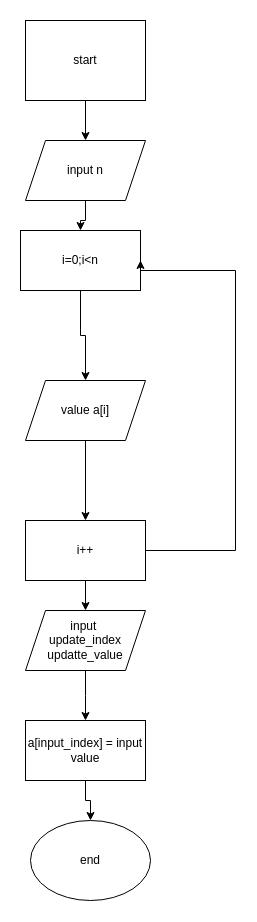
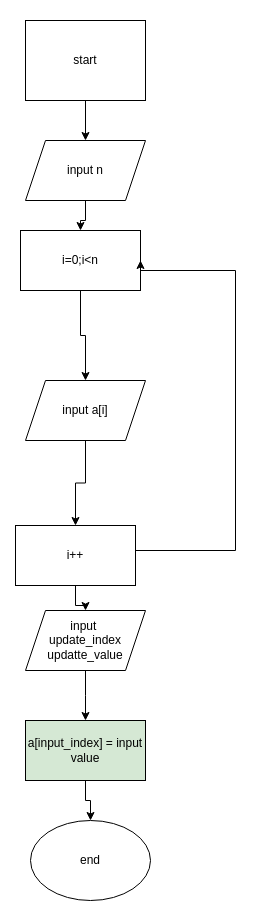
(86, 411) -> (86, 411)
(86, 551) -> (76, 556)
(86, 751) -> (86, 751)
